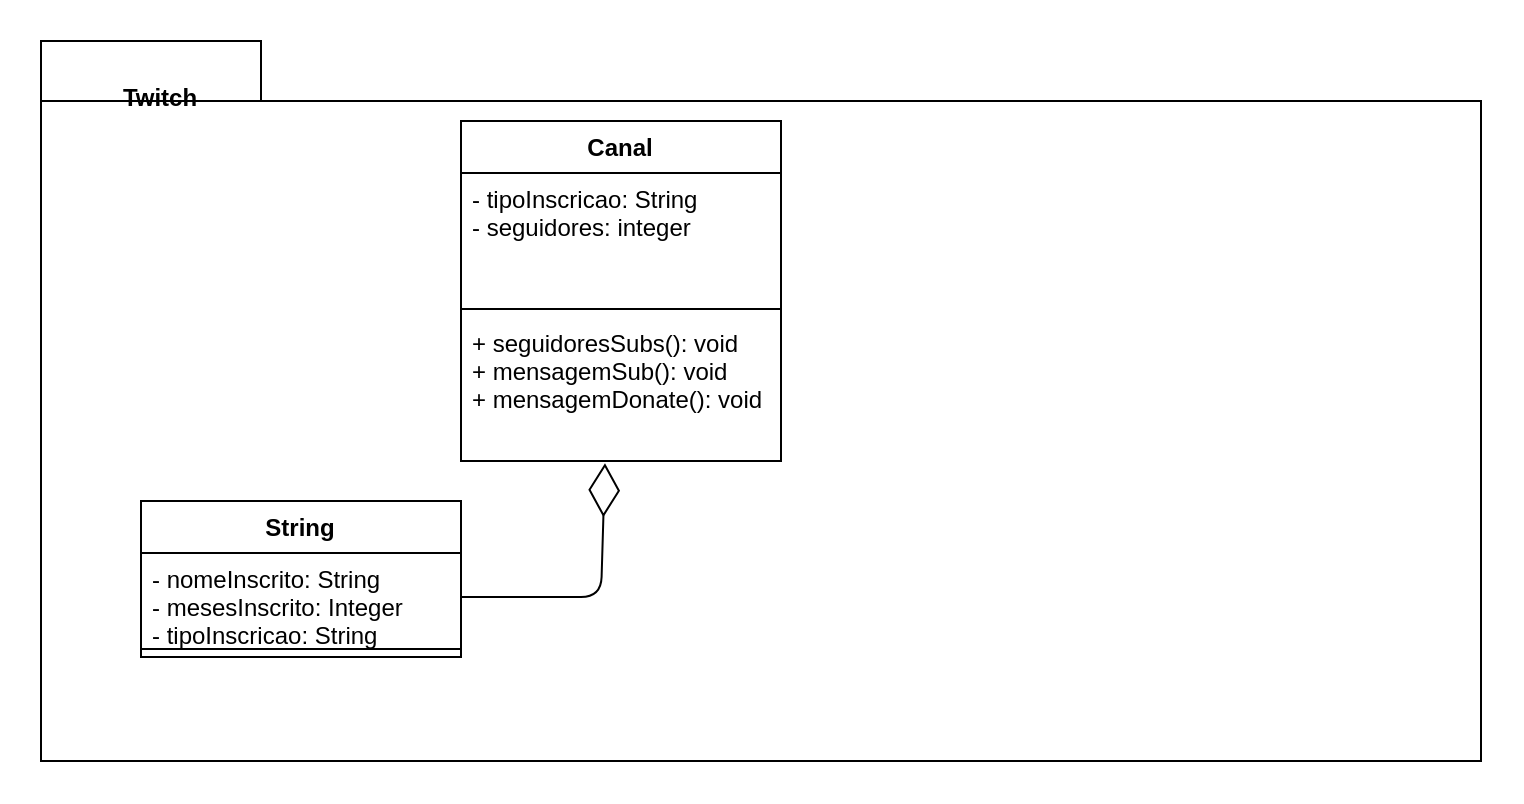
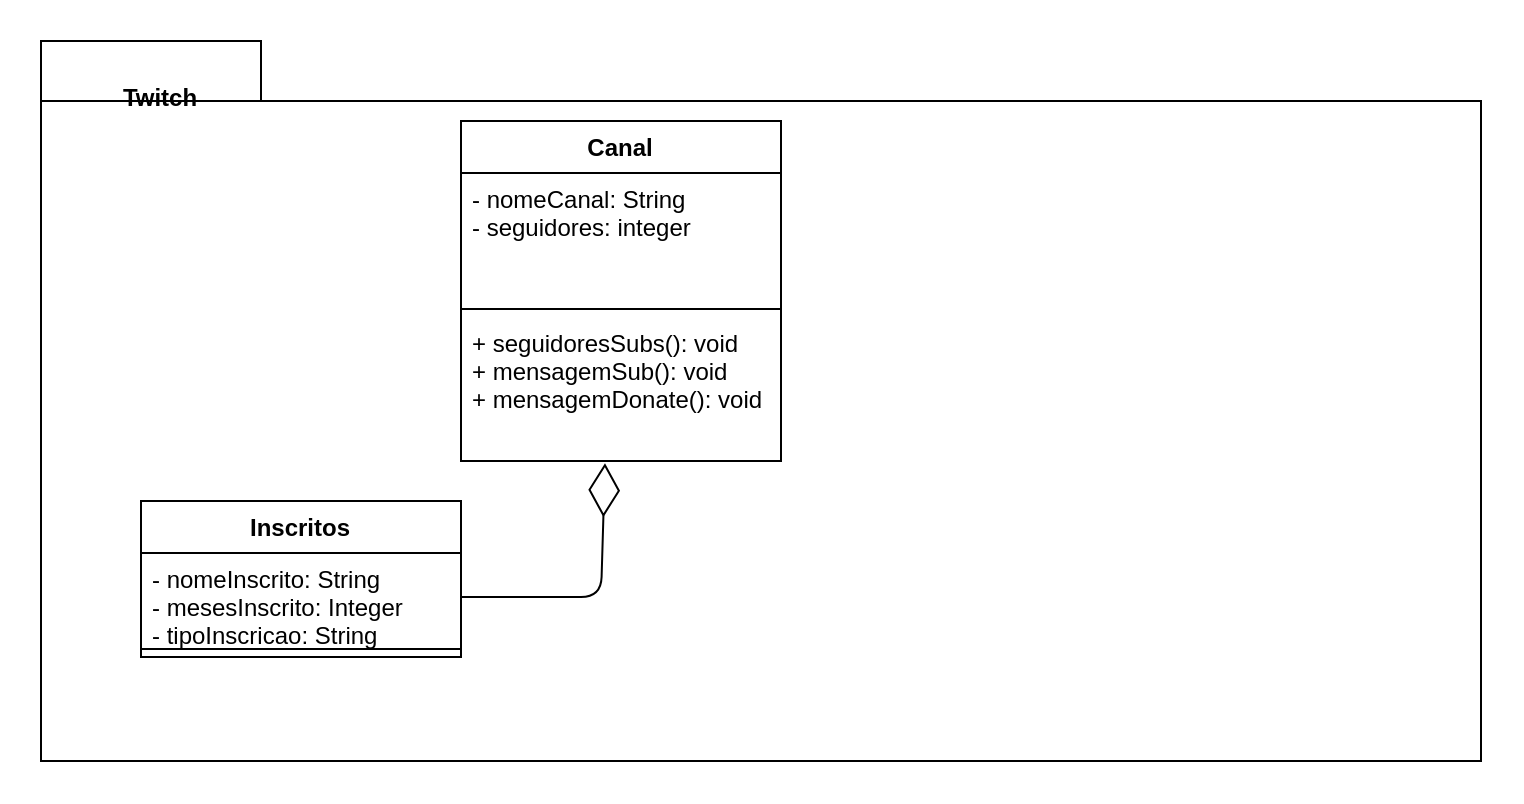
(608, 200) -> (584, 200)
(300, 528) -> (300, 528)
